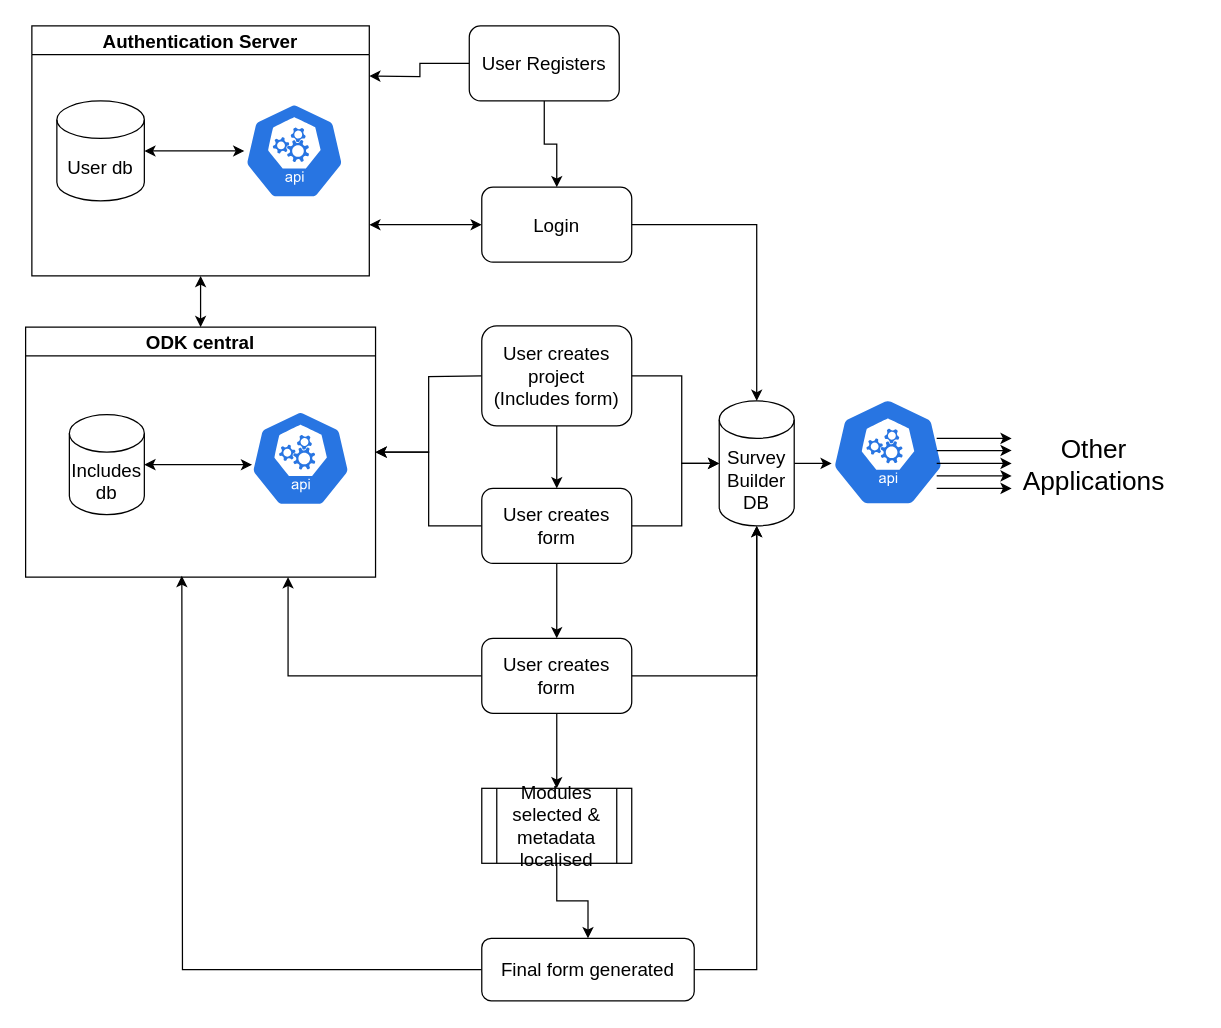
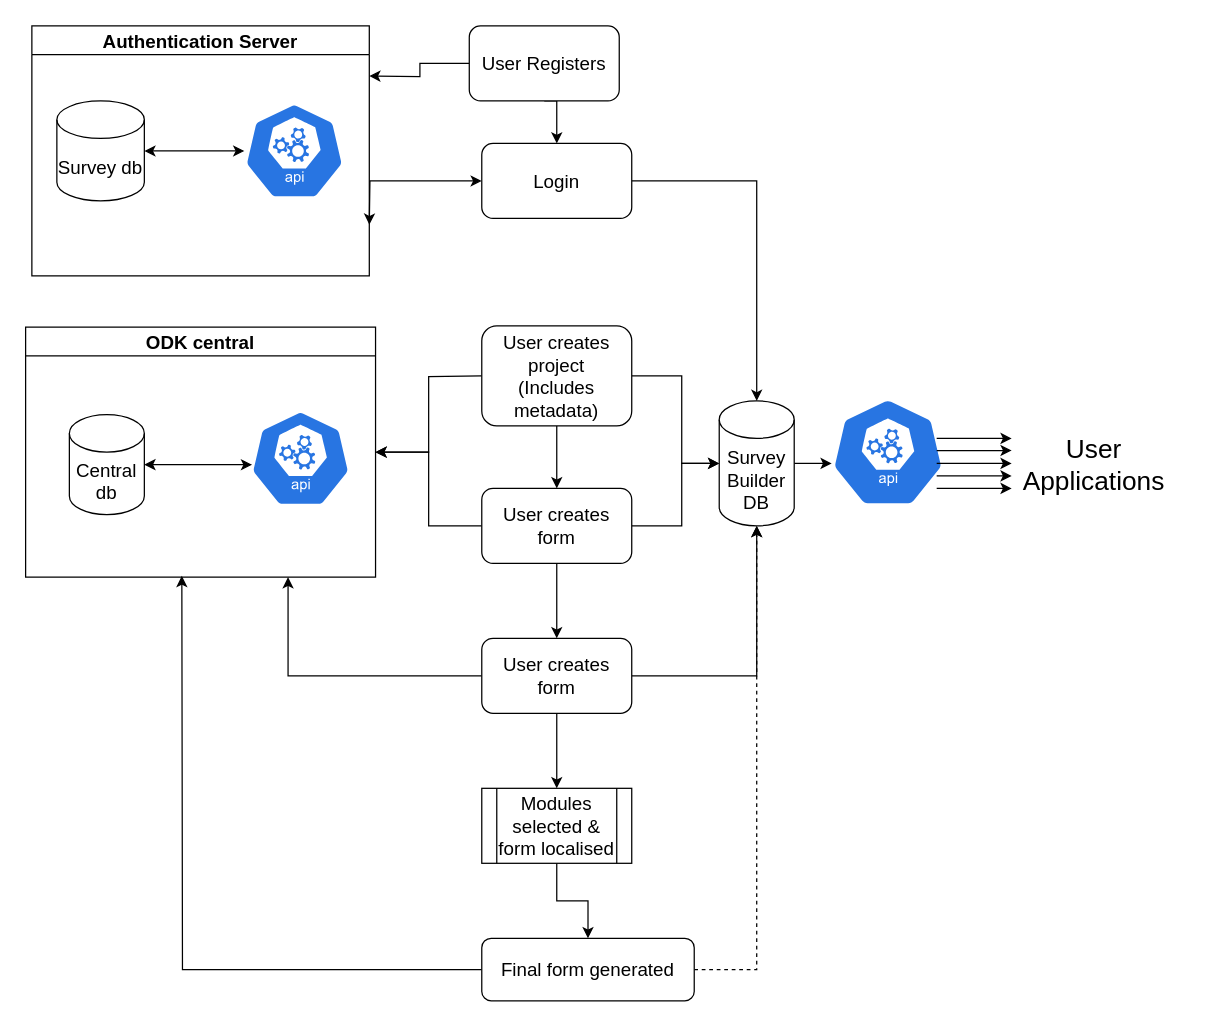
(101, 167) -> (101, 167)
(557, 224) -> (557, 181)
(201, 301) -> none
(557, 376) -> (557, 376)
(1094, 464) -> (1094, 464)
(107, 481) -> (107, 481)
(557, 826) -> (557, 826)
(757, 854) -> (757, 854)
